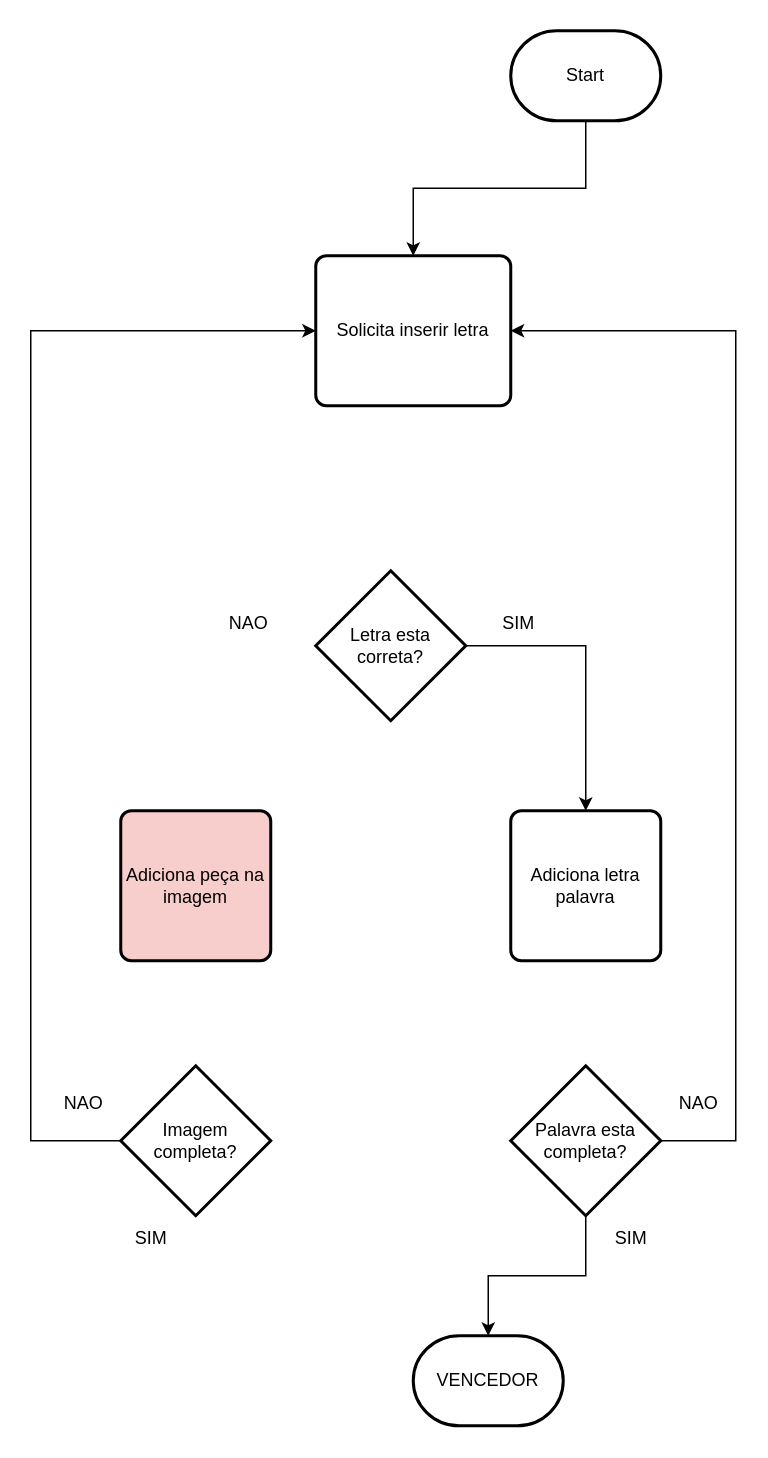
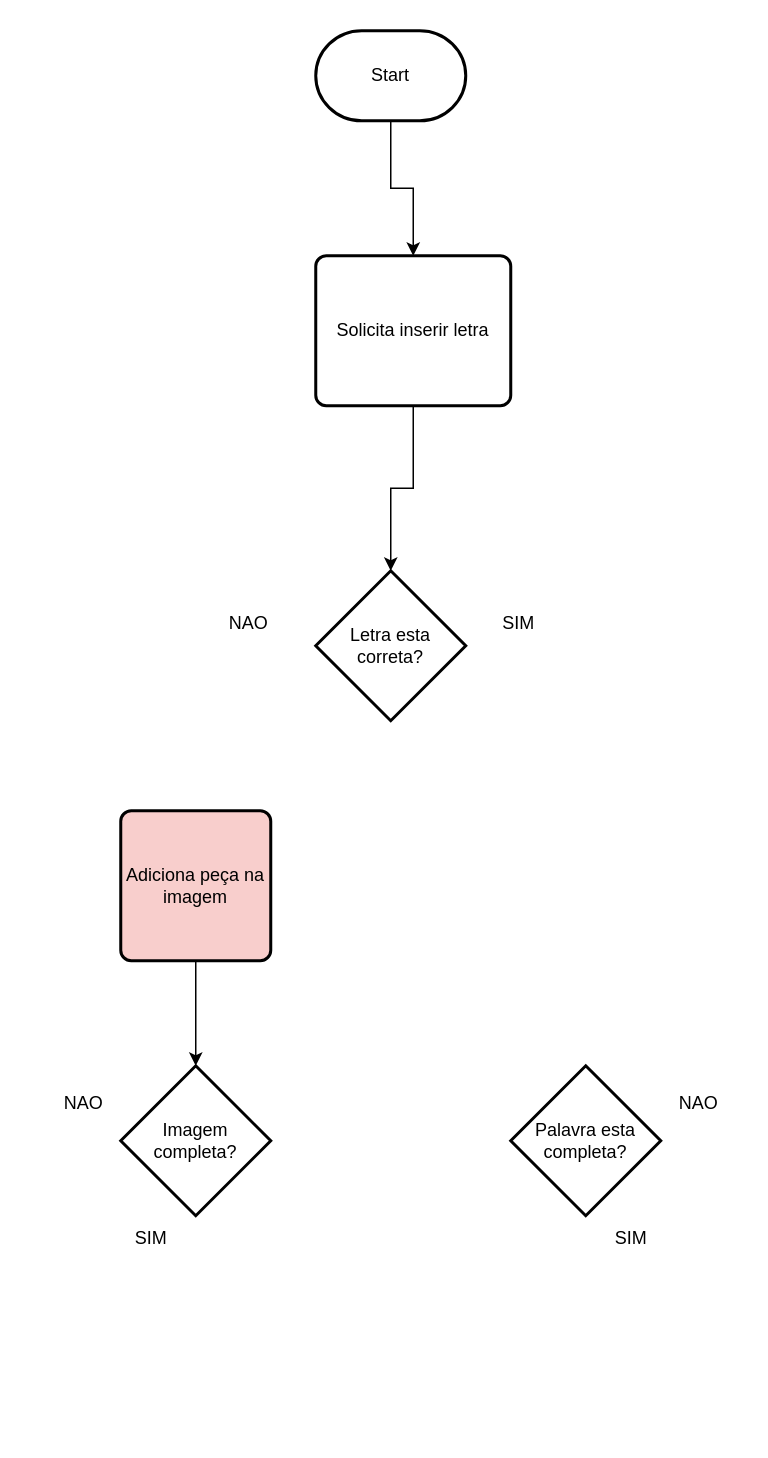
(586, 76) -> (391, 76)
none -> (407, 488)
(31, 643) -> none
(586, 663) -> none
(736, 666) -> none
(586, 886) -> none
none -> (196, 1008)
(543, 1276) -> none
(488, 1381) -> none
